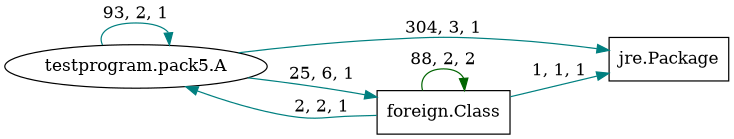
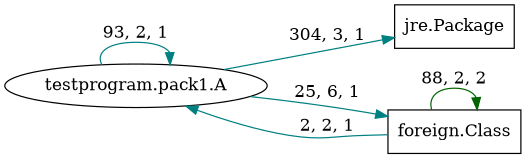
(136, 66) -> (136, 86)
(554, 86) -> none
